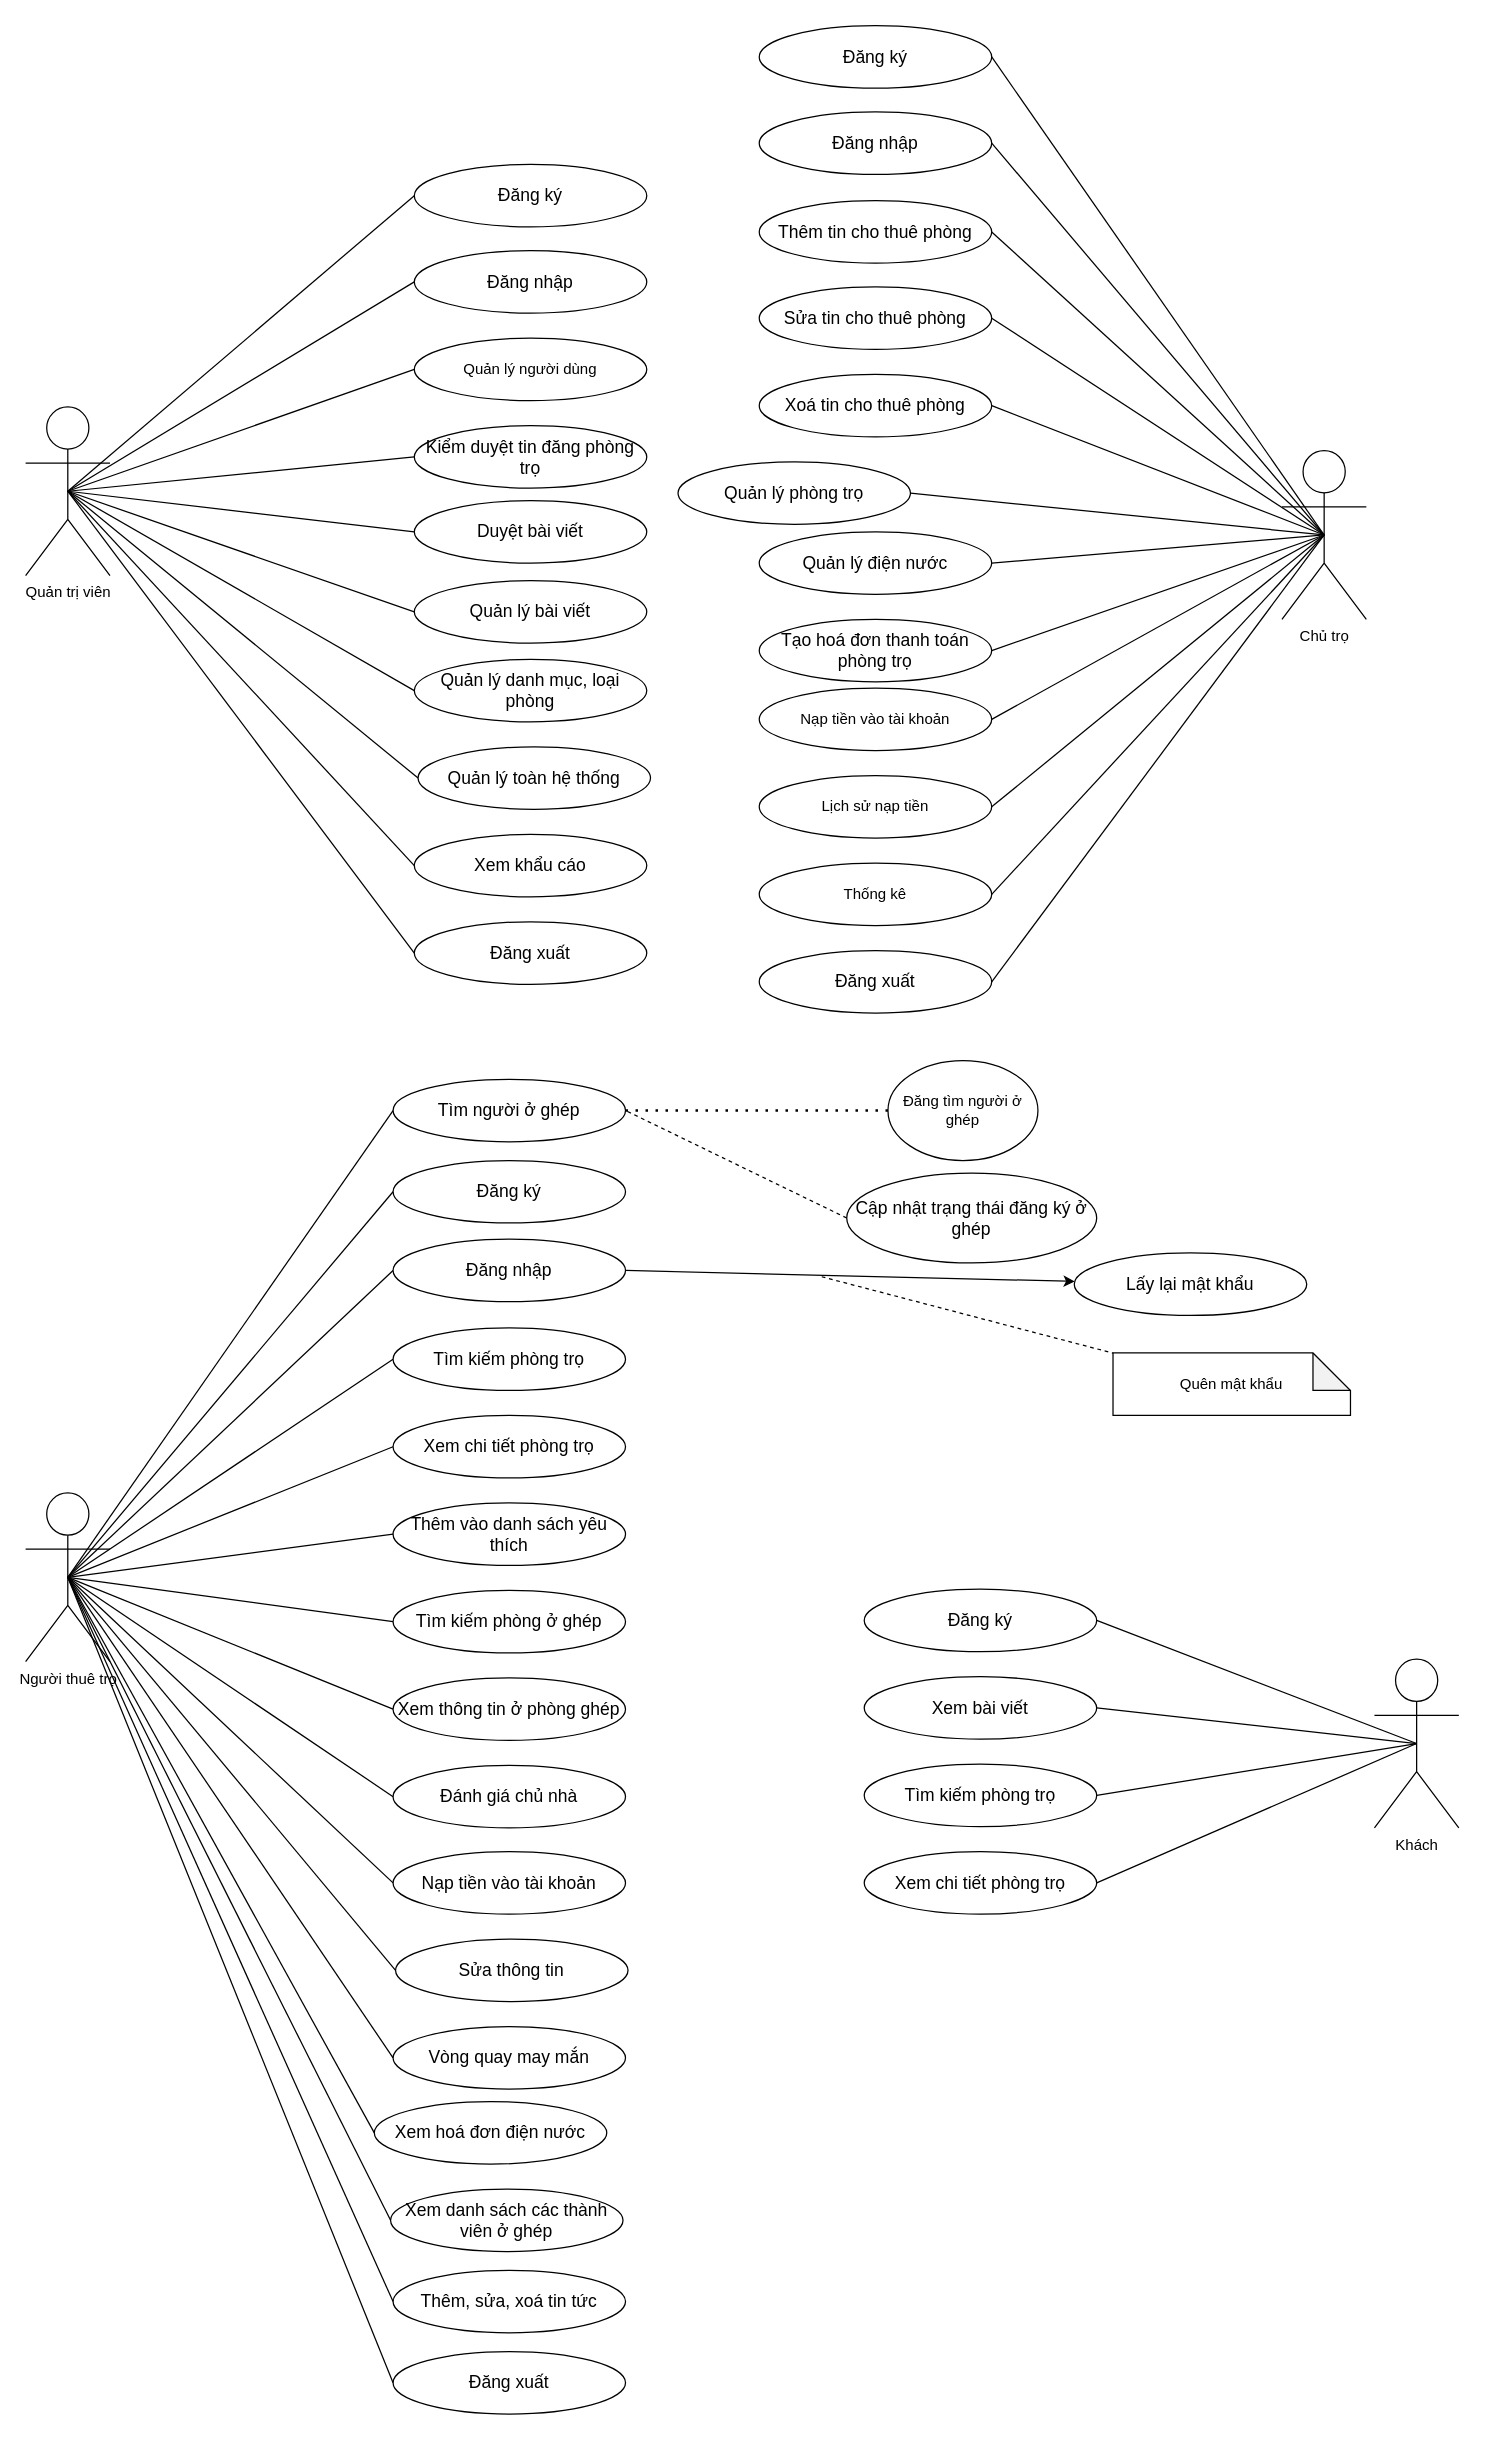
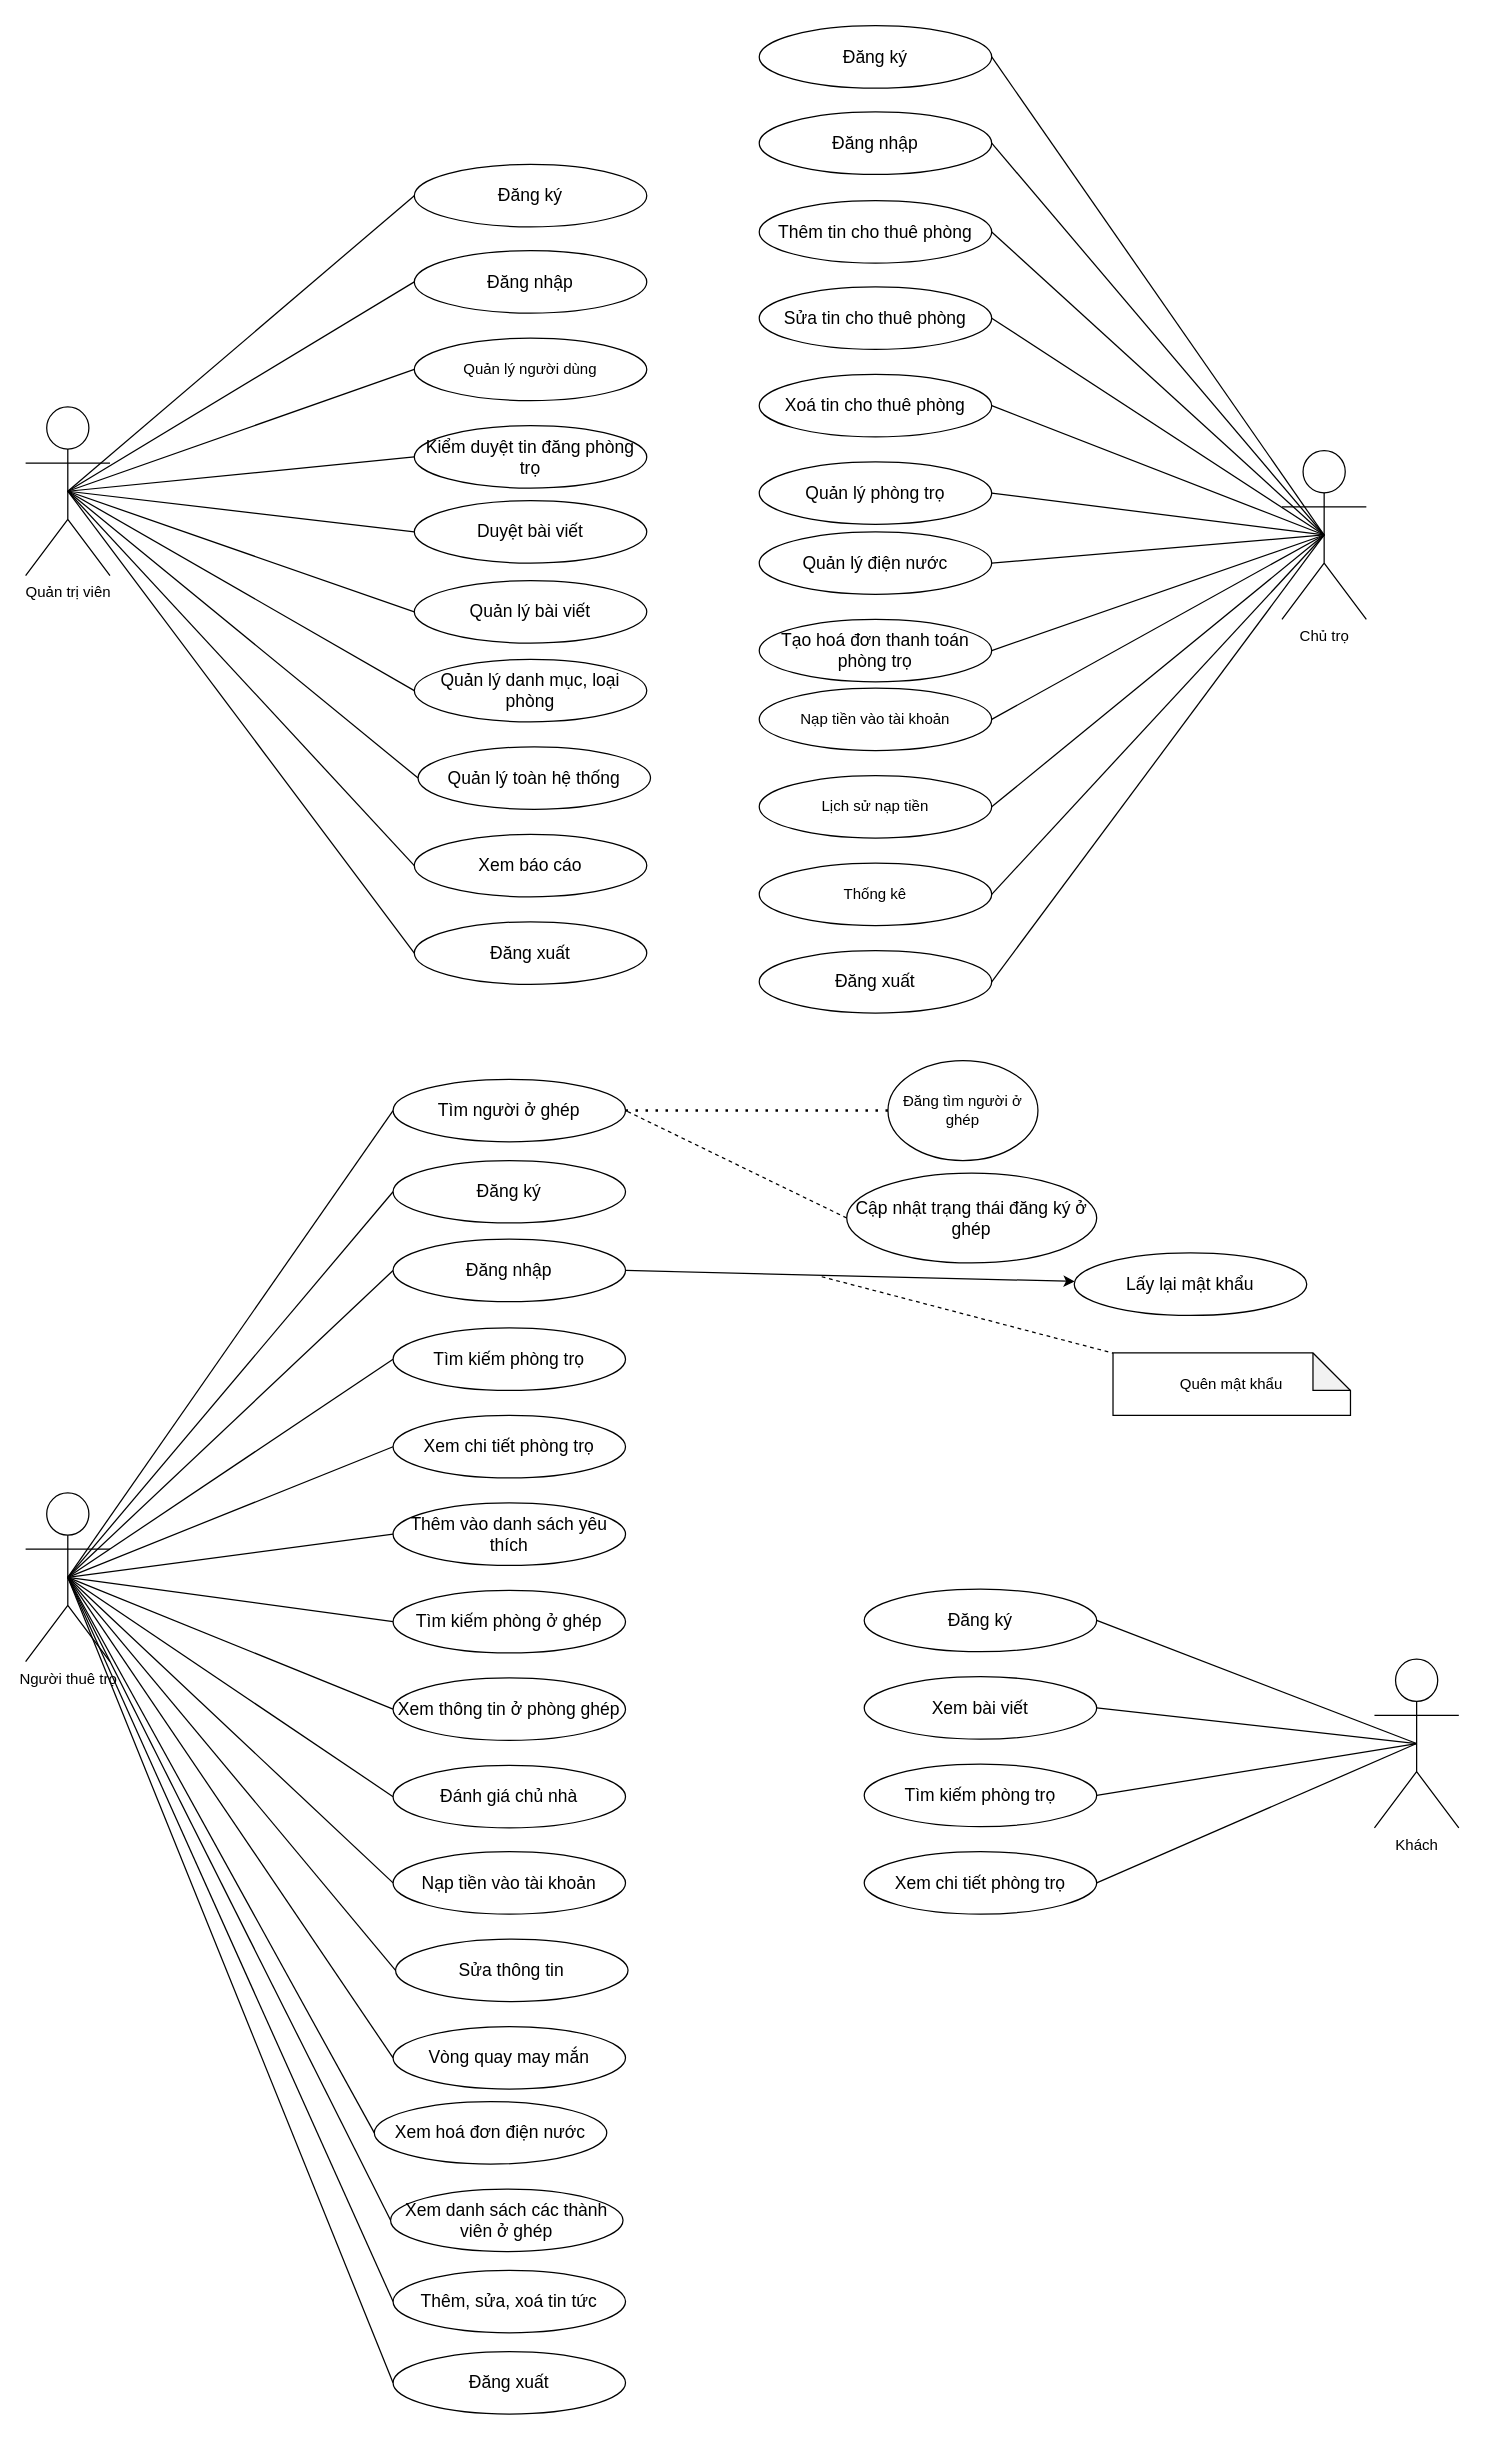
(794, 493) -> (876, 493)
(531, 866) -> (531, 866)
